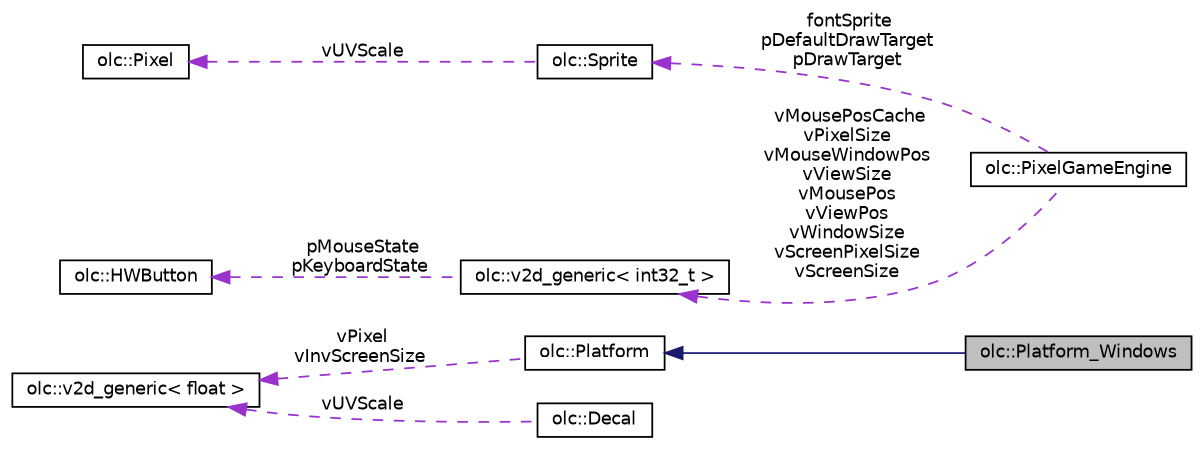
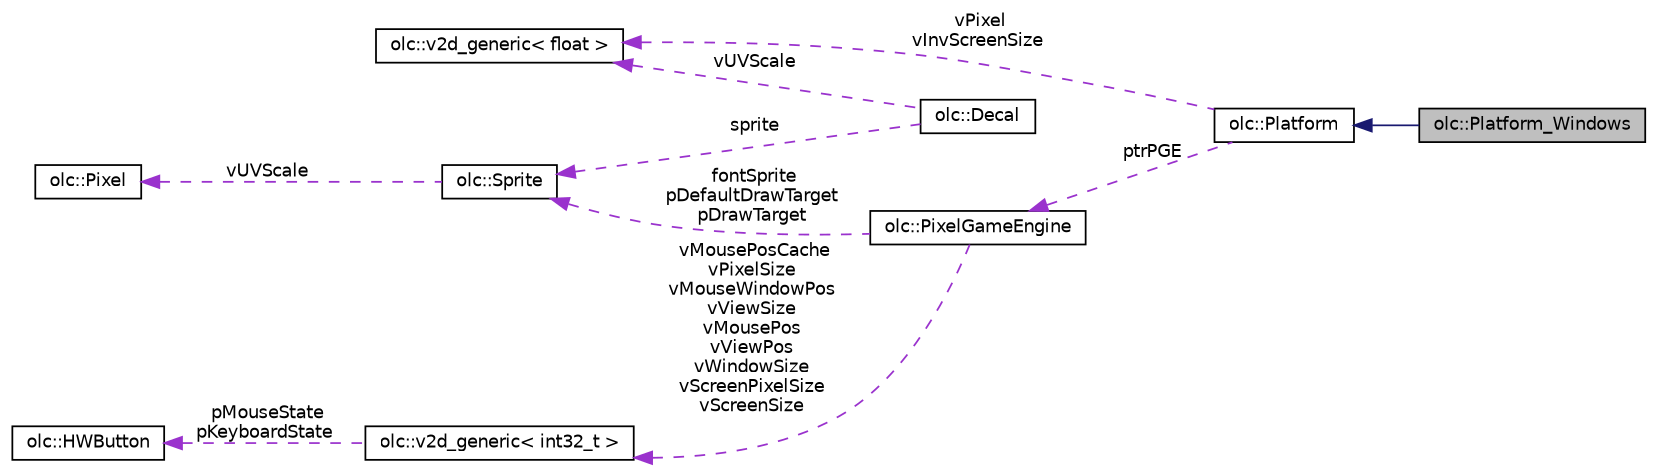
none -> (748, 148)
none -> (1140, 174)
